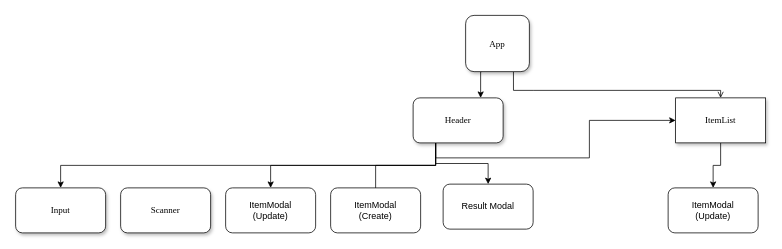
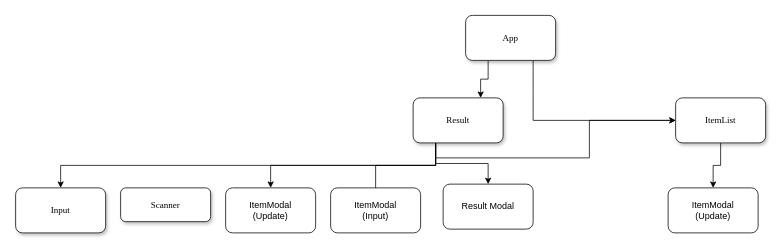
(497, 44) -> (510, 38)
(458, 120) -> (458, 120)
(720, 120) -> (720, 120)
(165, 210) -> (165, 205)
(375, 210) -> (375, 210)
